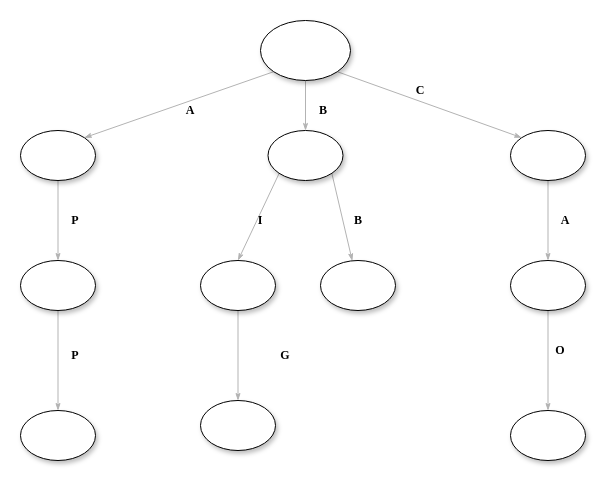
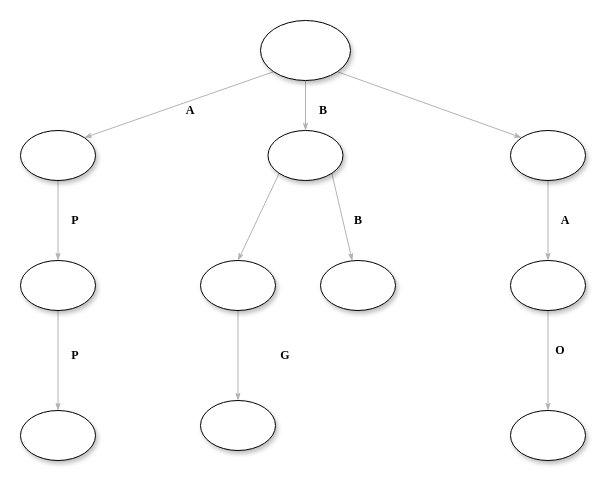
(421, 91) -> none
(261, 221) -> none
